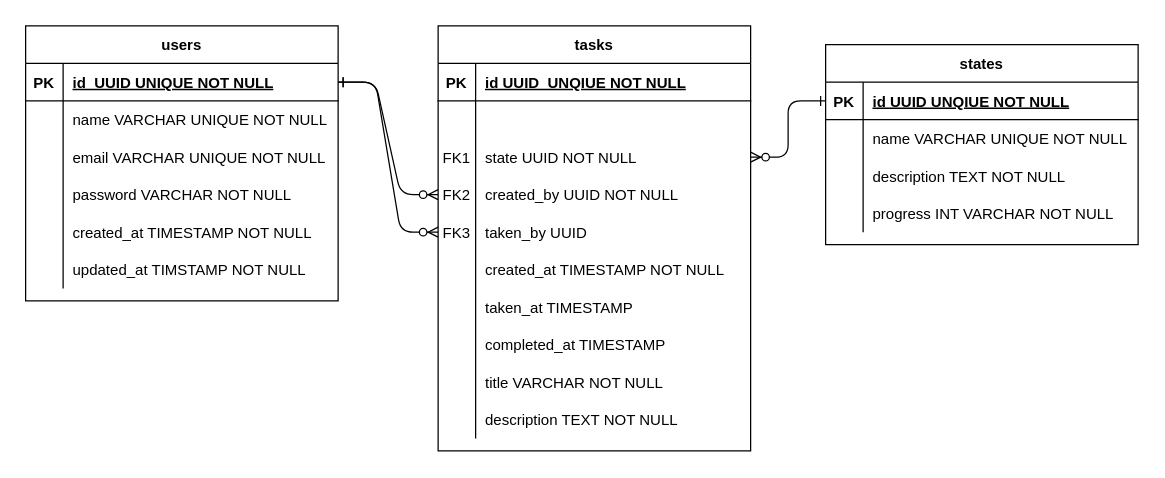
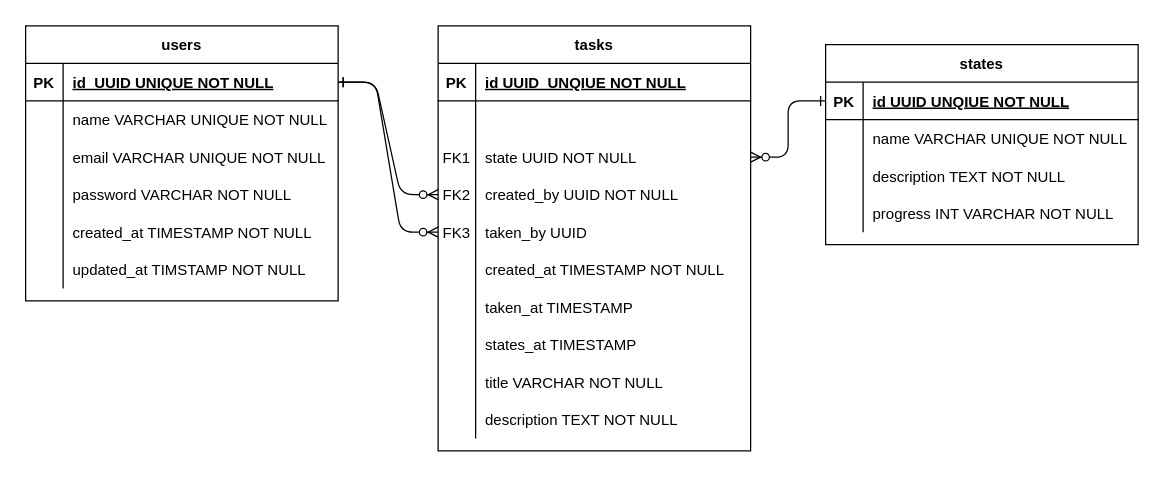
(574, 345) -> (563, 345)
